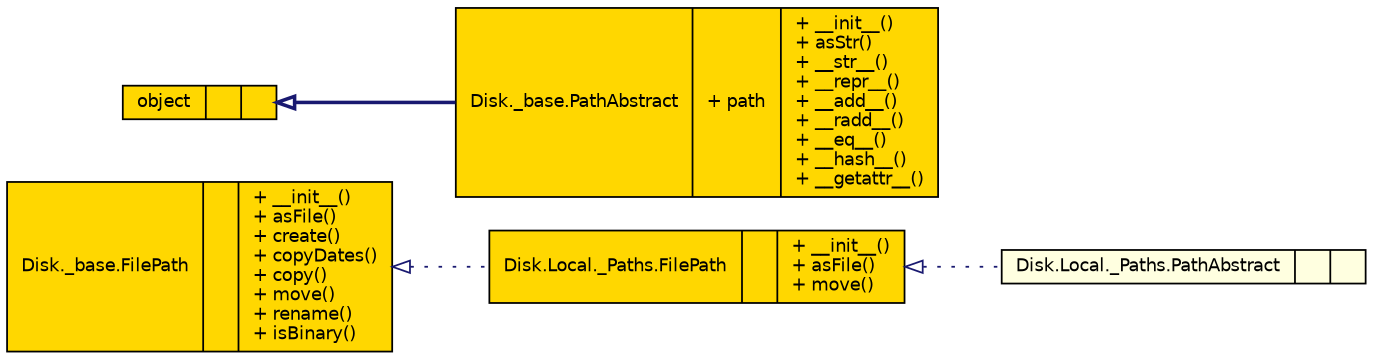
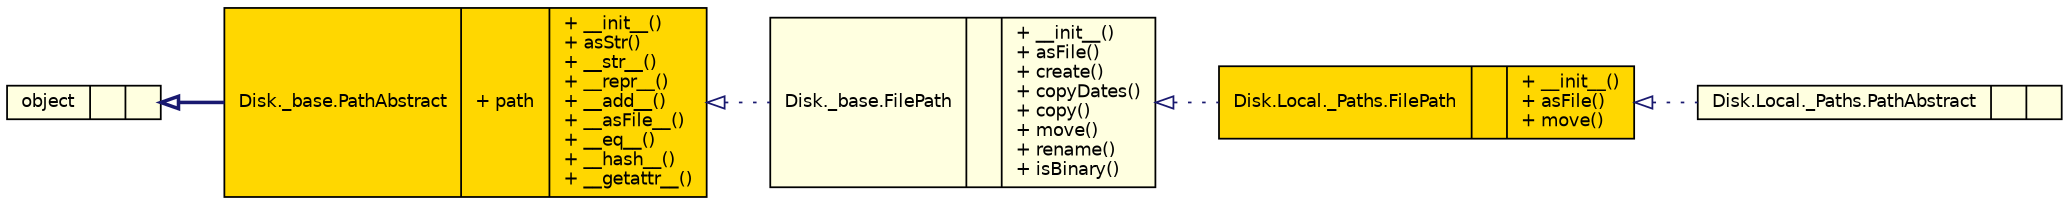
(200, 102) -> (84, 102)
none -> (747, 102)
(850, 121) -> (625, 121)
(200, 267) -> (963, 102)
